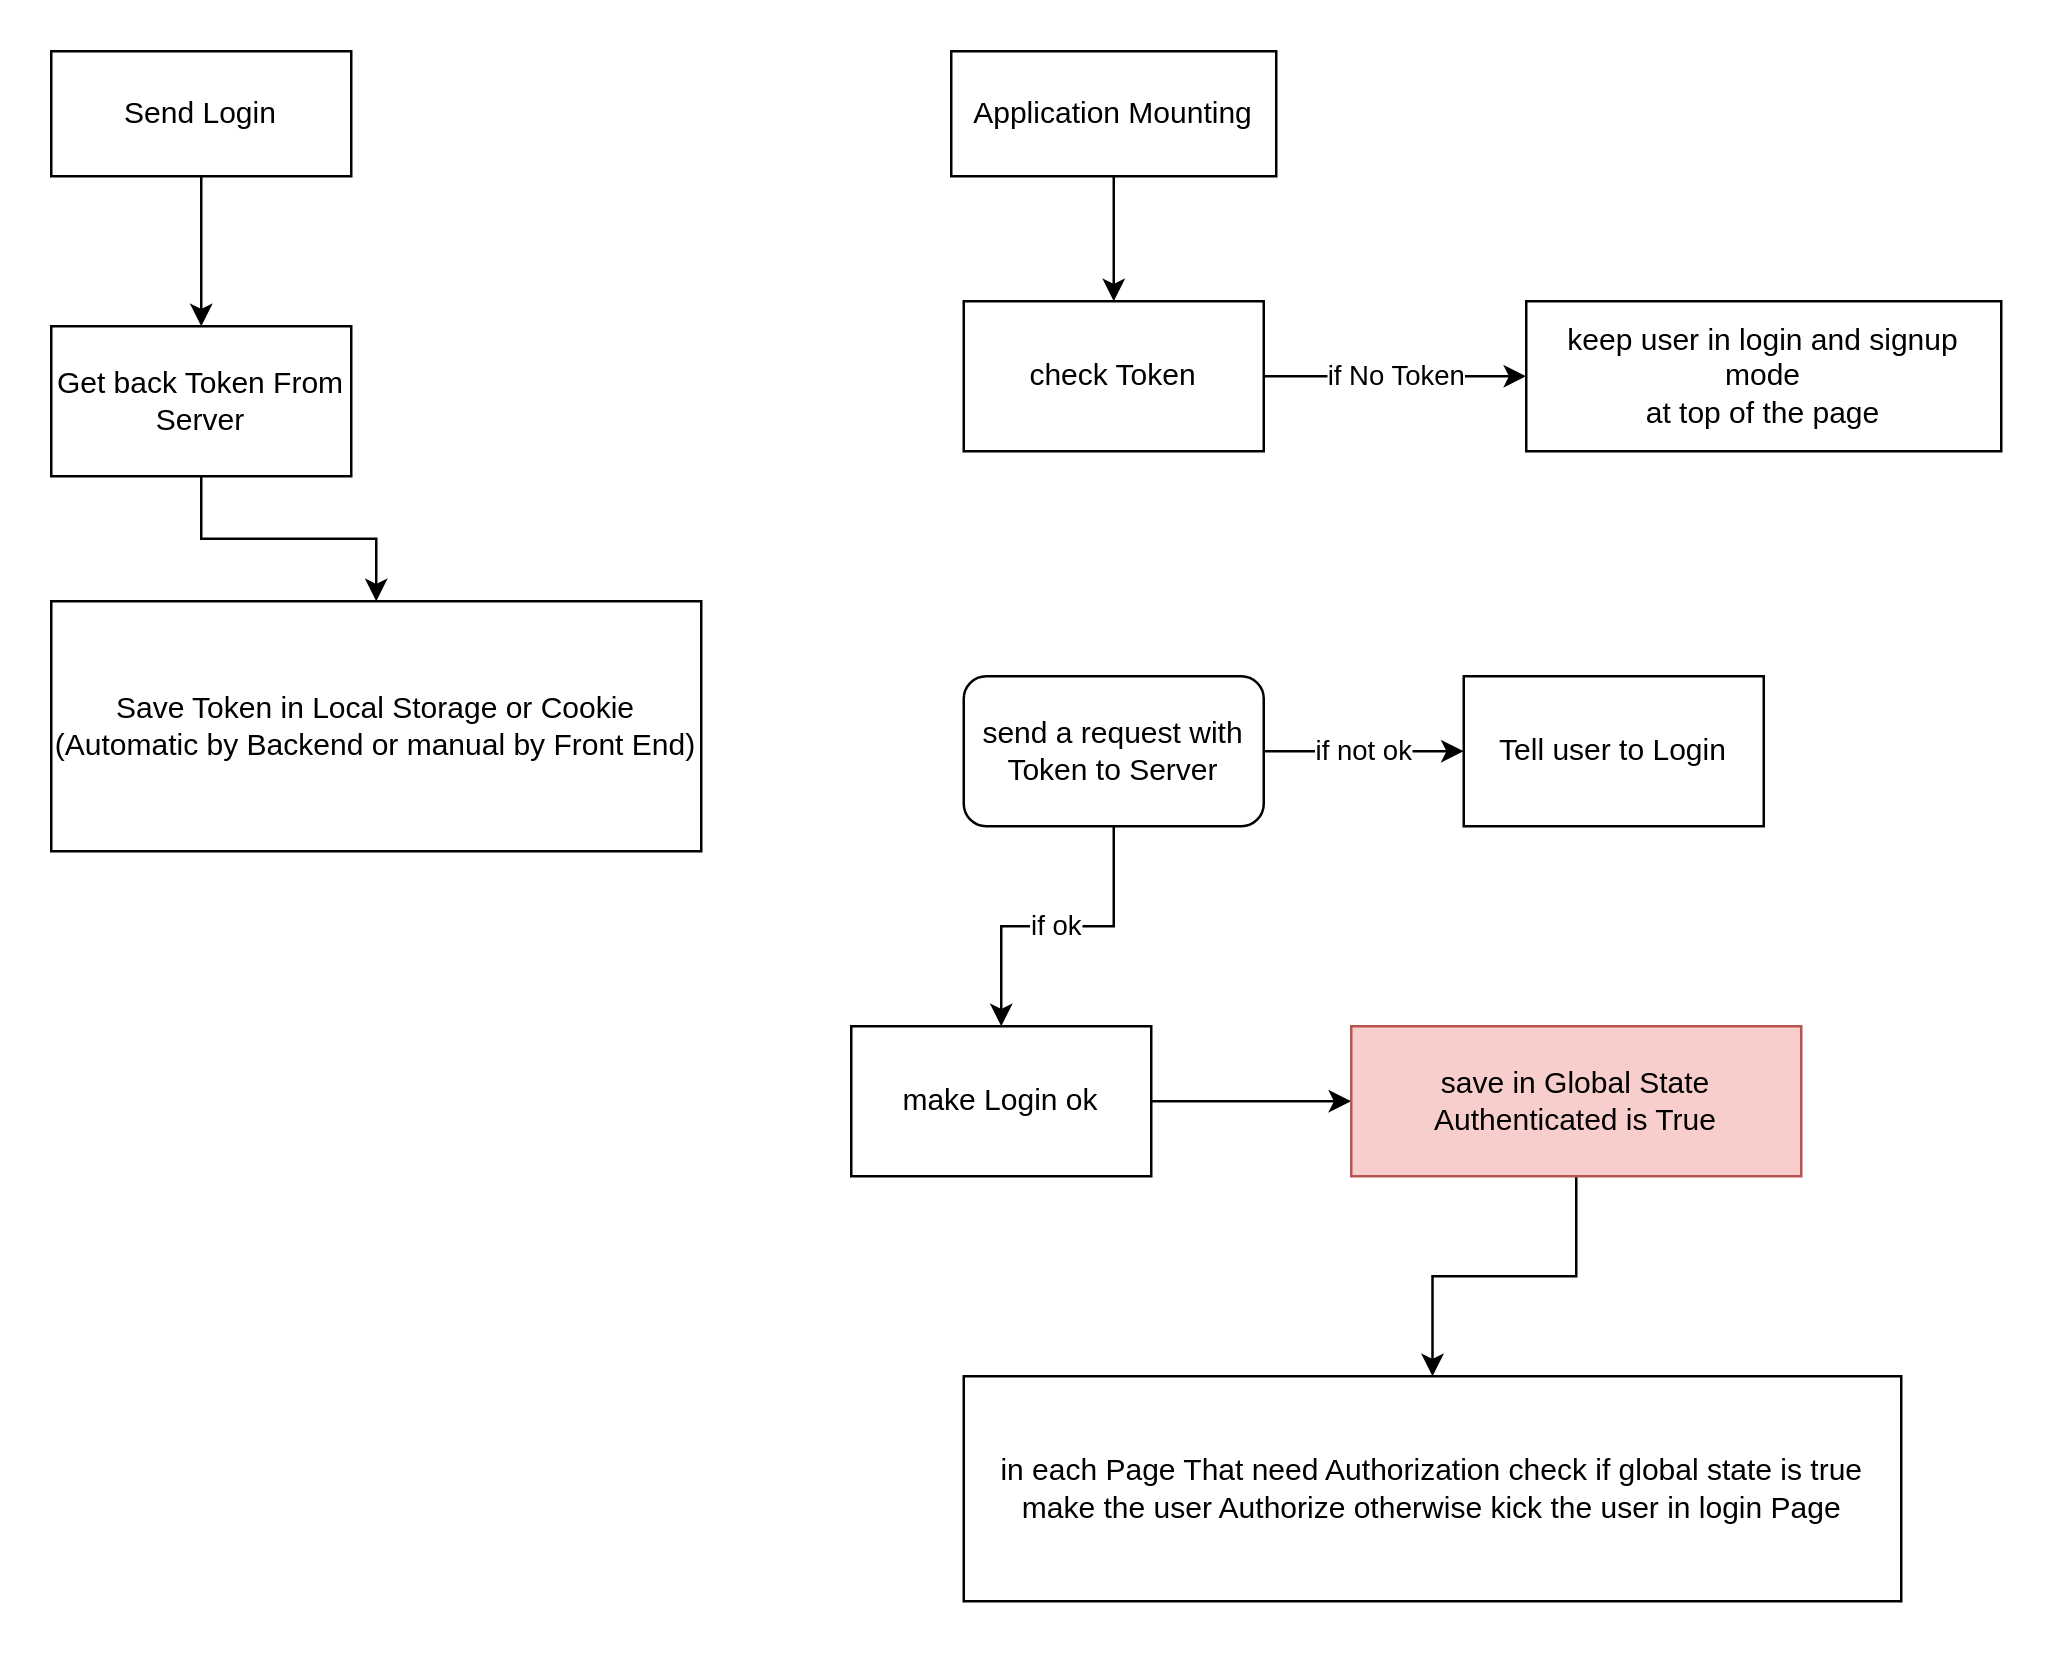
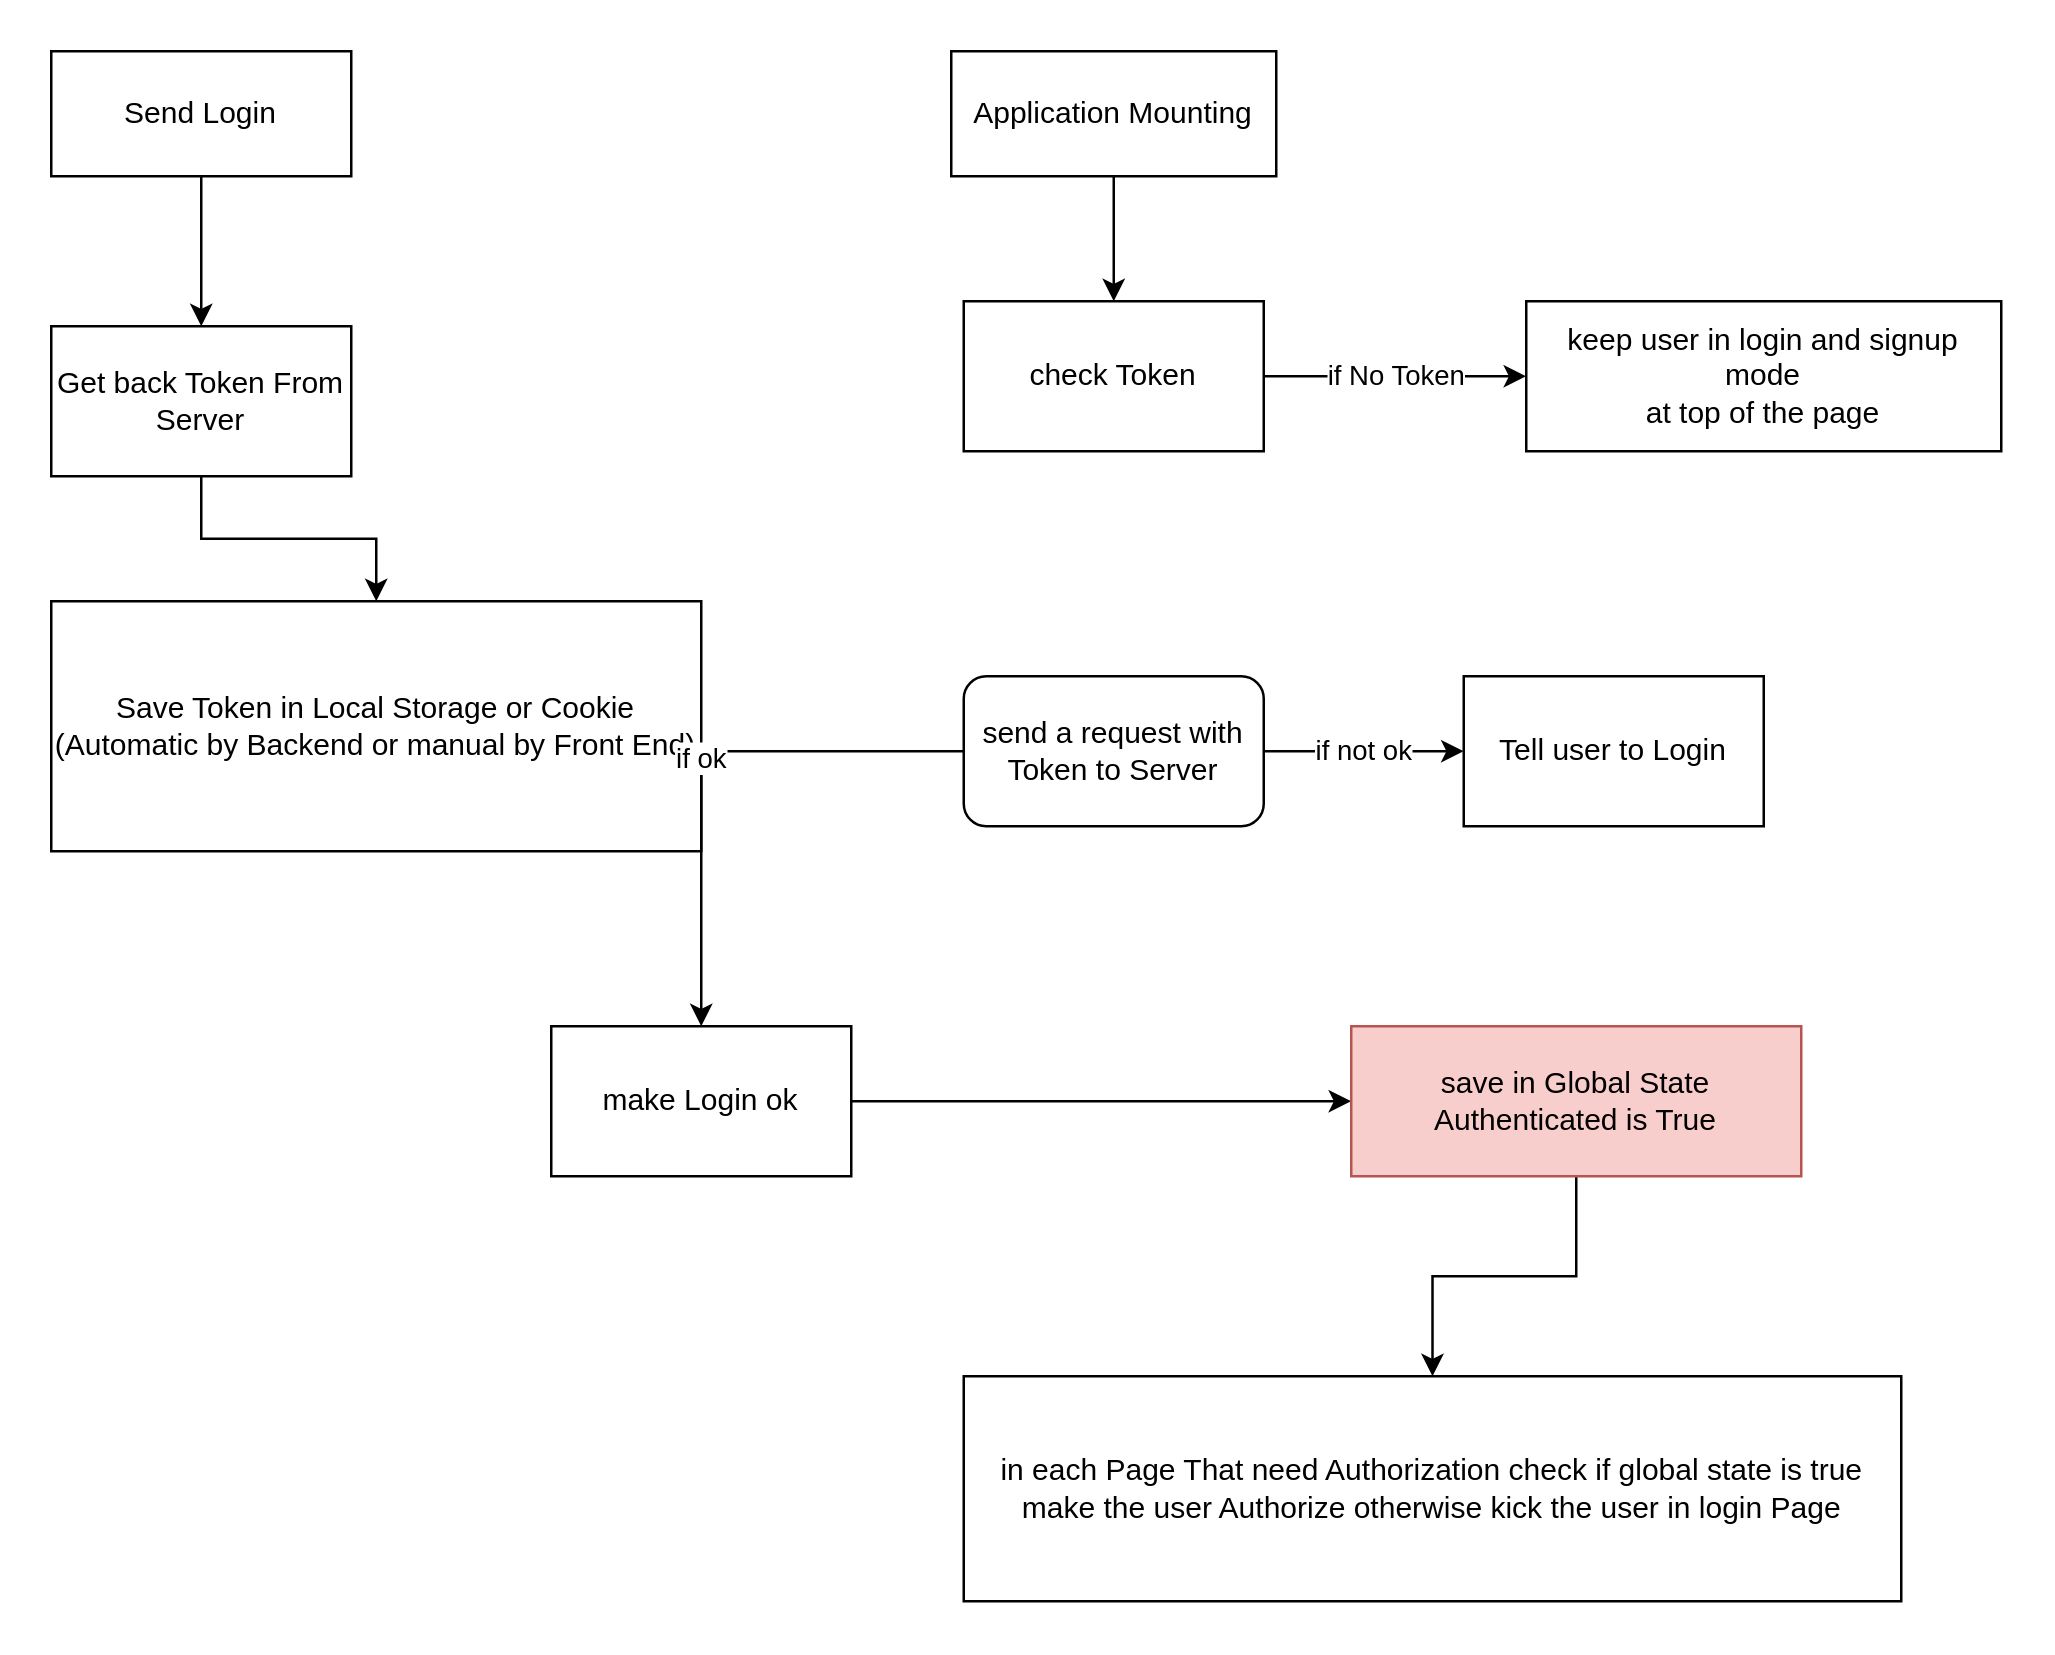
(1001, 1101) -> (701, 1101)
